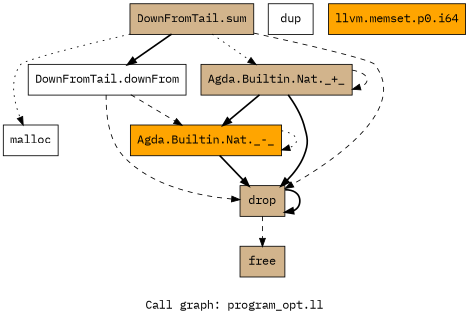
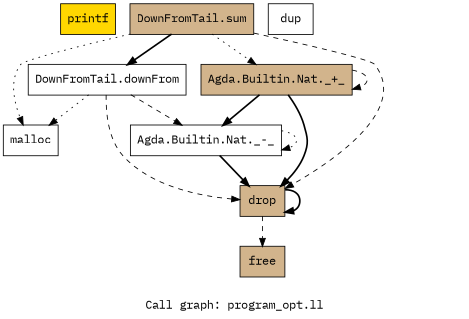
none -> (88, 19)
(397, 19) -> none
none -> (72, 108)
(206, 140) -> (206, 140)
